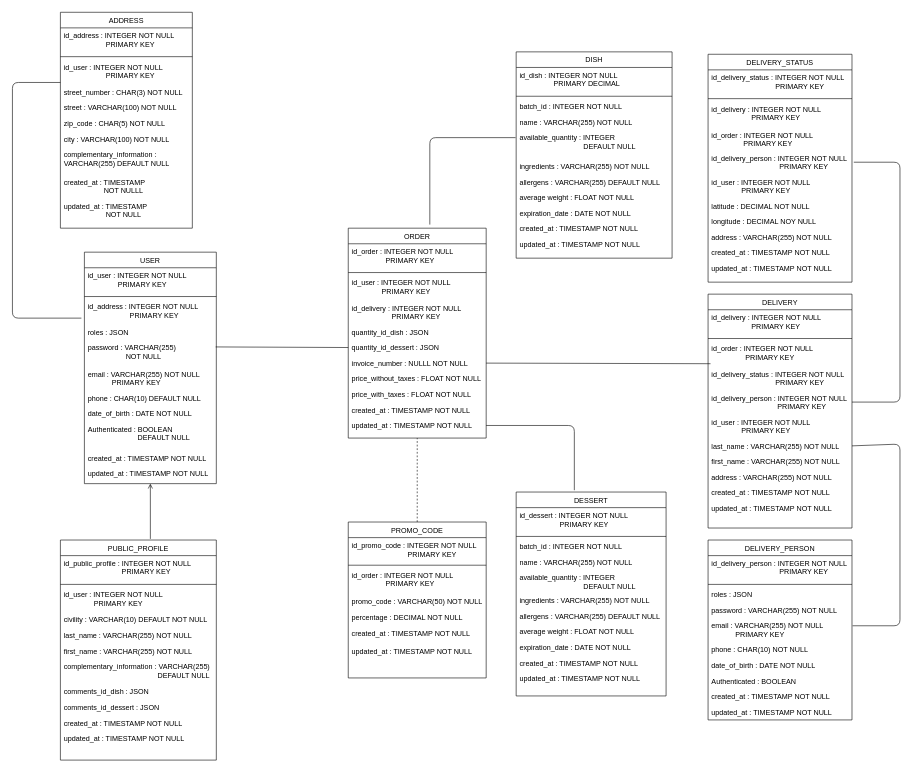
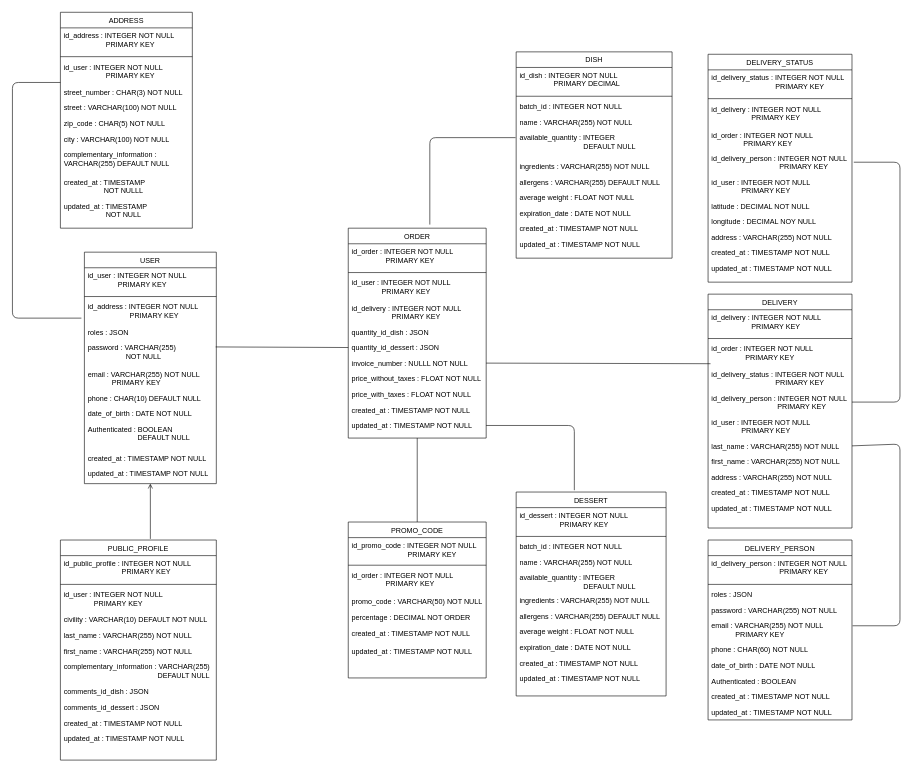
(417, 481) -> (417, 481)
(405, 618) -> (407, 618)
(757, 650) -> (757, 650)
